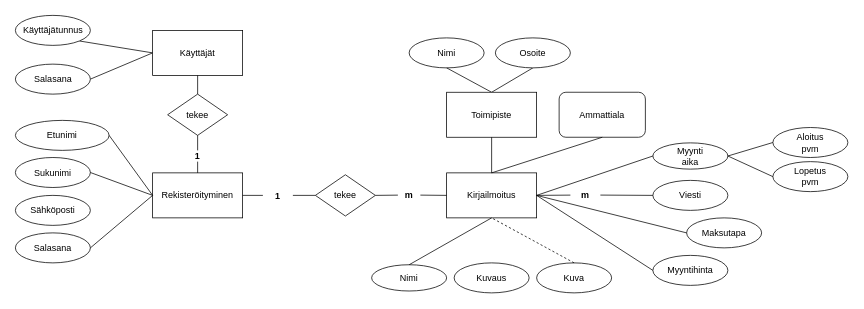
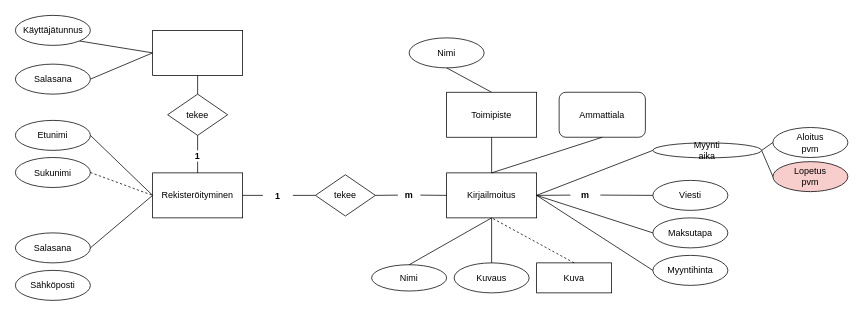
(198, 53) -> none
(533, 53) -> none
(512, 80) -> none
(62, 135) -> (53, 135)
(690, 156) -> (707, 150)
(810, 177) -> (810, 177)
(122, 184) -> (122, 184)
(53, 210) -> (53, 285)
(724, 233) -> (690, 233)
none -> (492, 241)
(574, 278) -> (574, 278)
